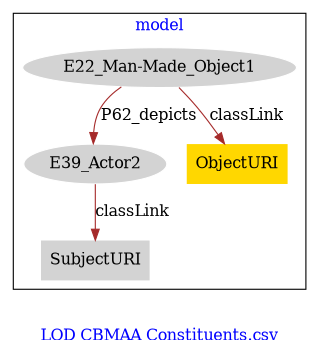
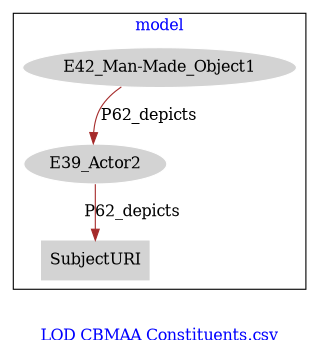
(160, 68) -> (160, 68)
(237, 164) -> none
(132, 212) -> (132, 212)
